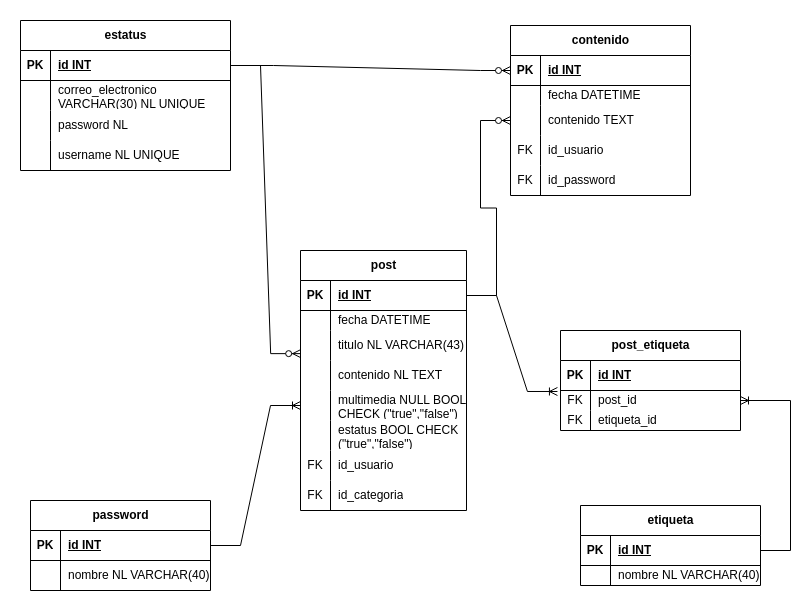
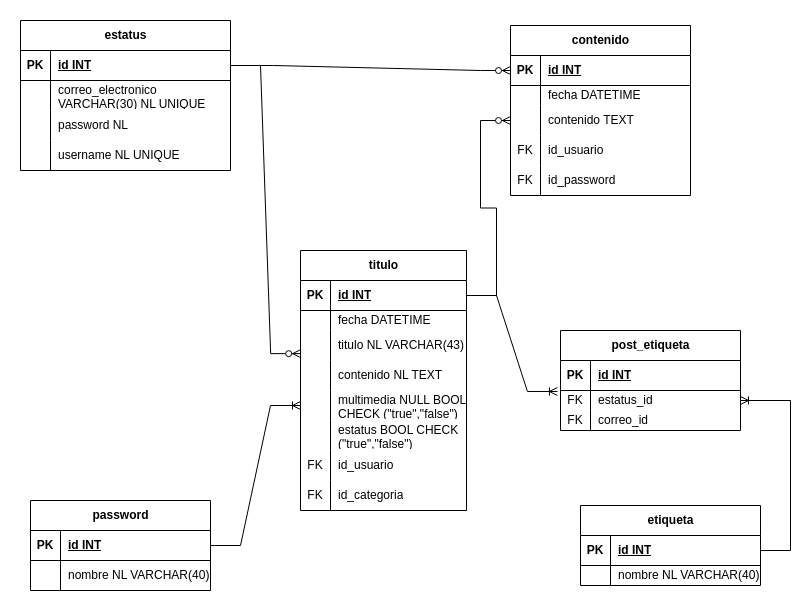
(384, 266) -> (384, 266)
(620, 401) -> (631, 401)
(632, 421) -> (627, 421)
